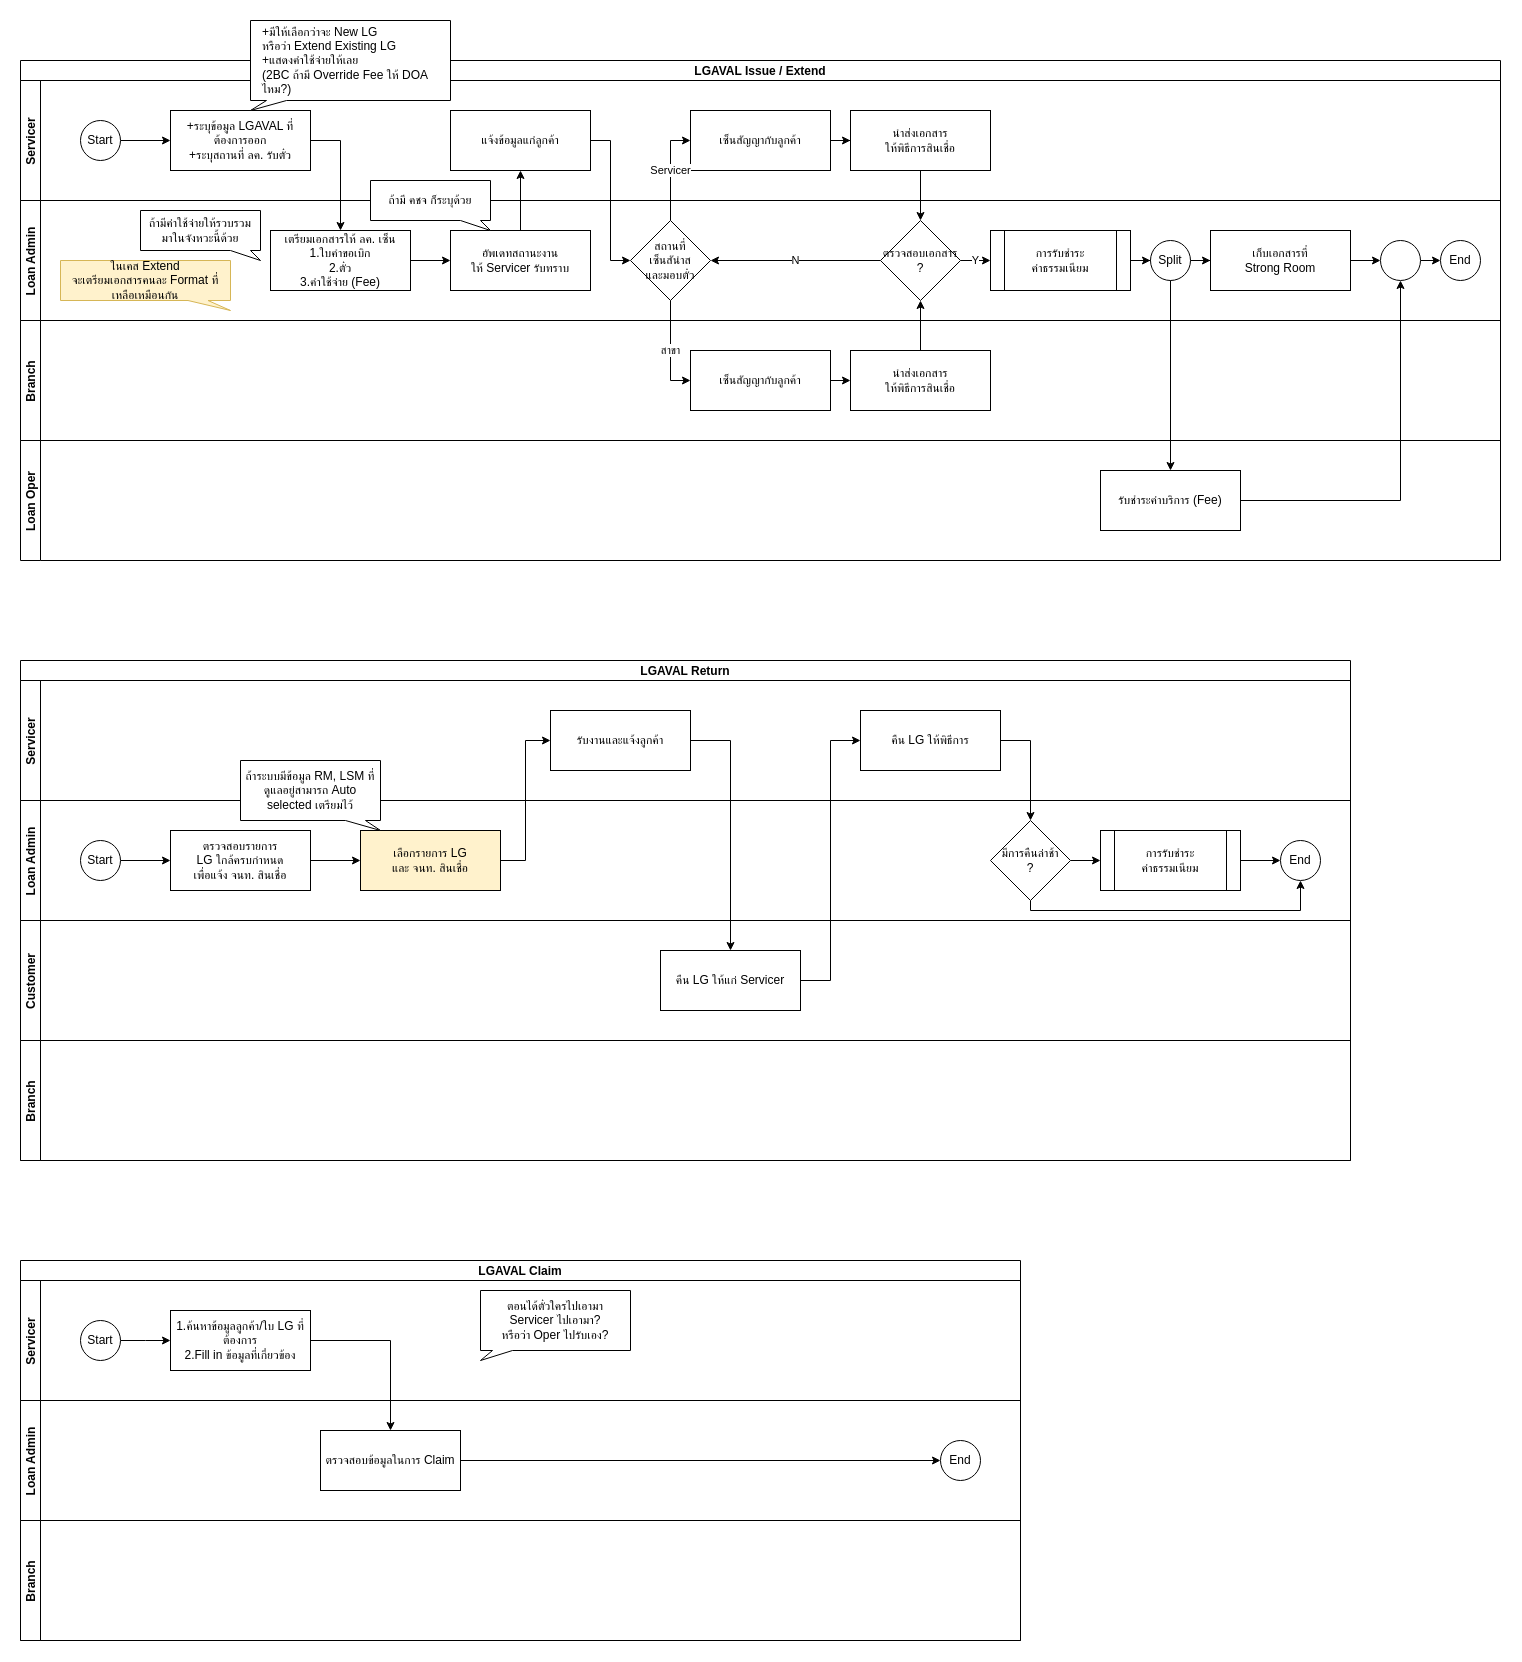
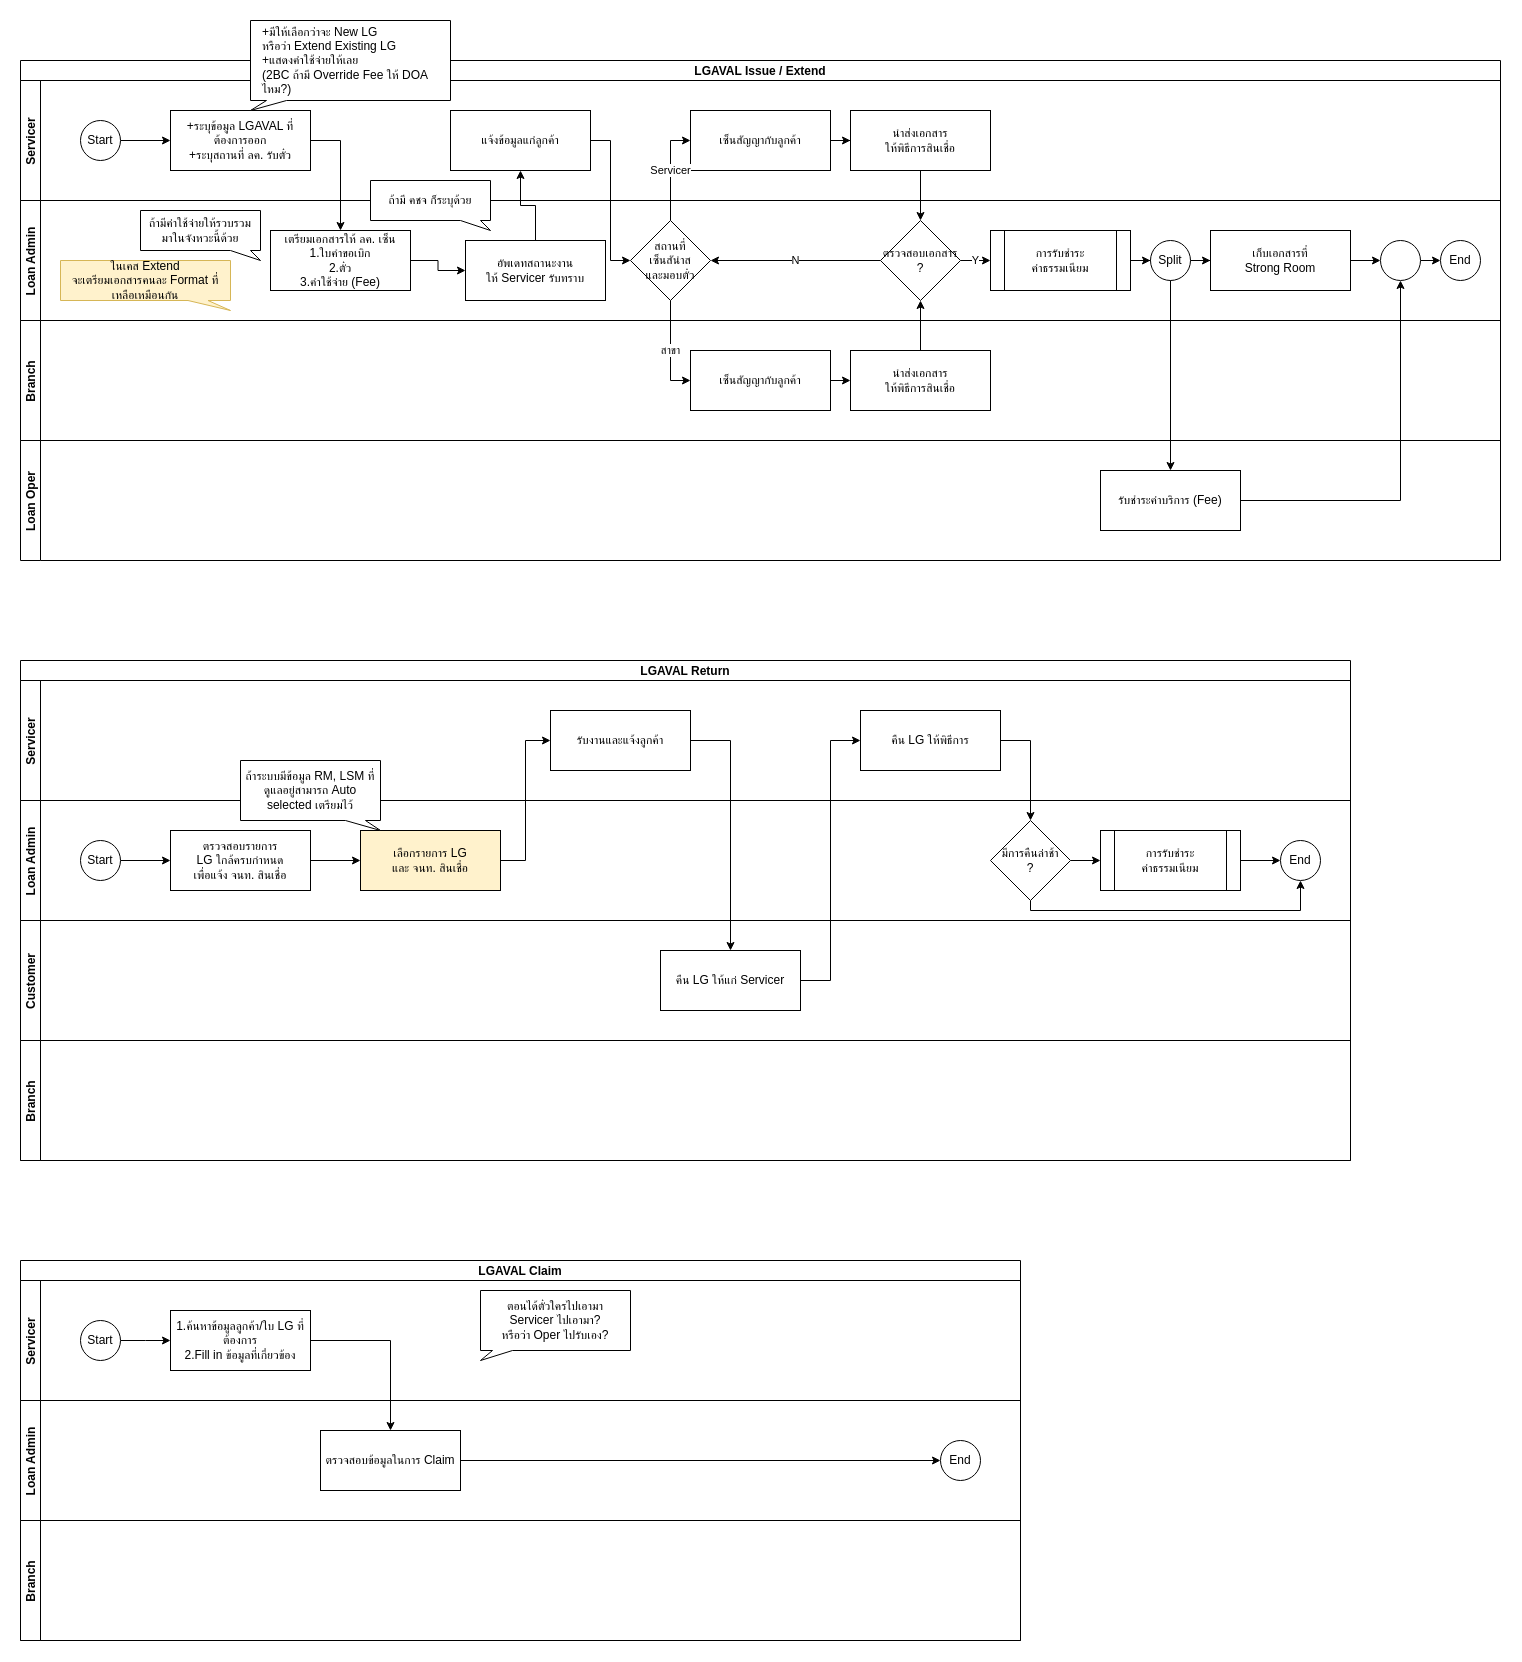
(521, 261) -> (536, 271)
